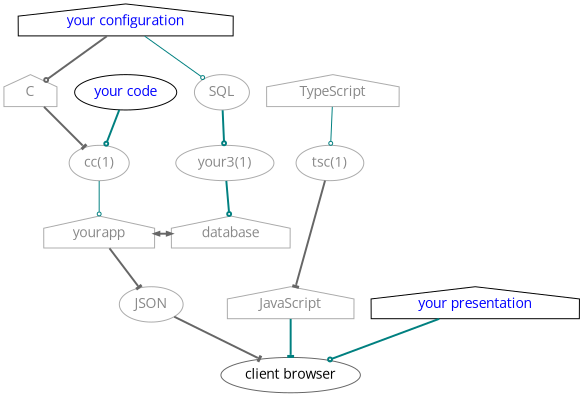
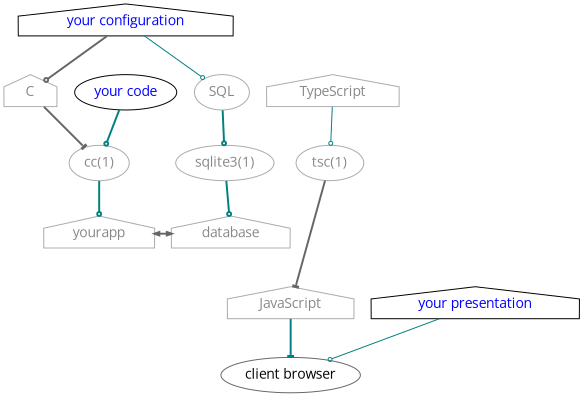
(225, 163) -> (225, 163)
(99, 196) -> (99, 196)
(151, 304) -> none
(386, 339) -> (386, 339)
